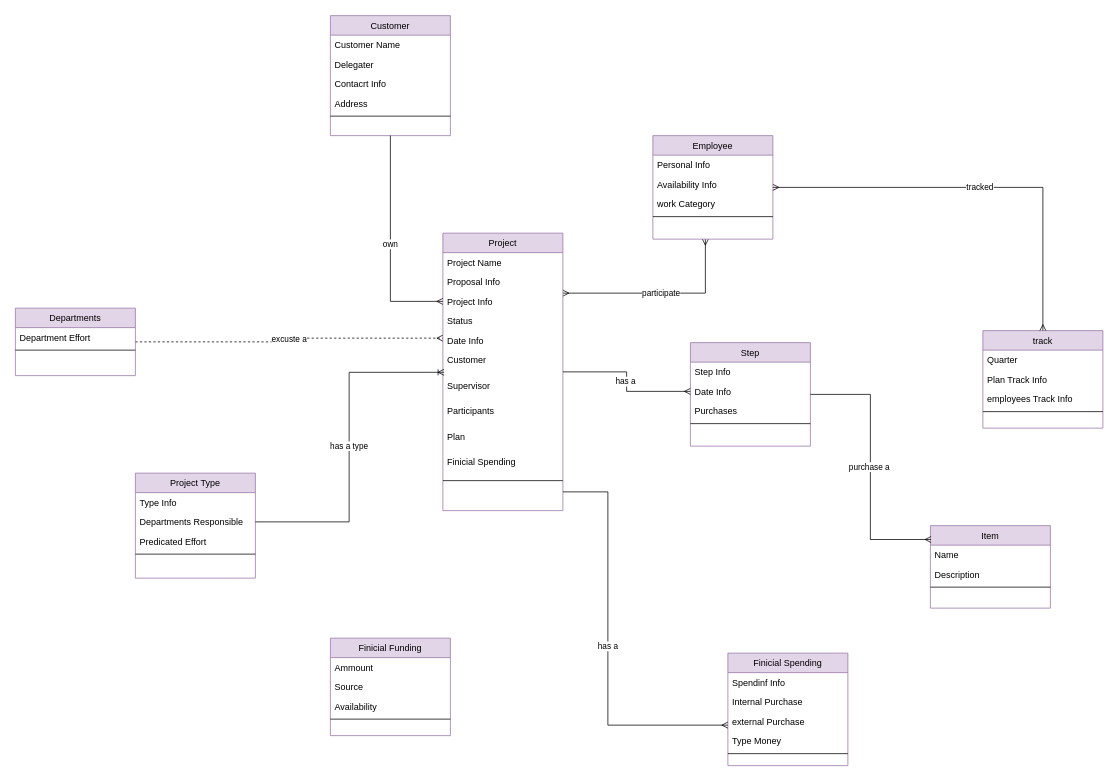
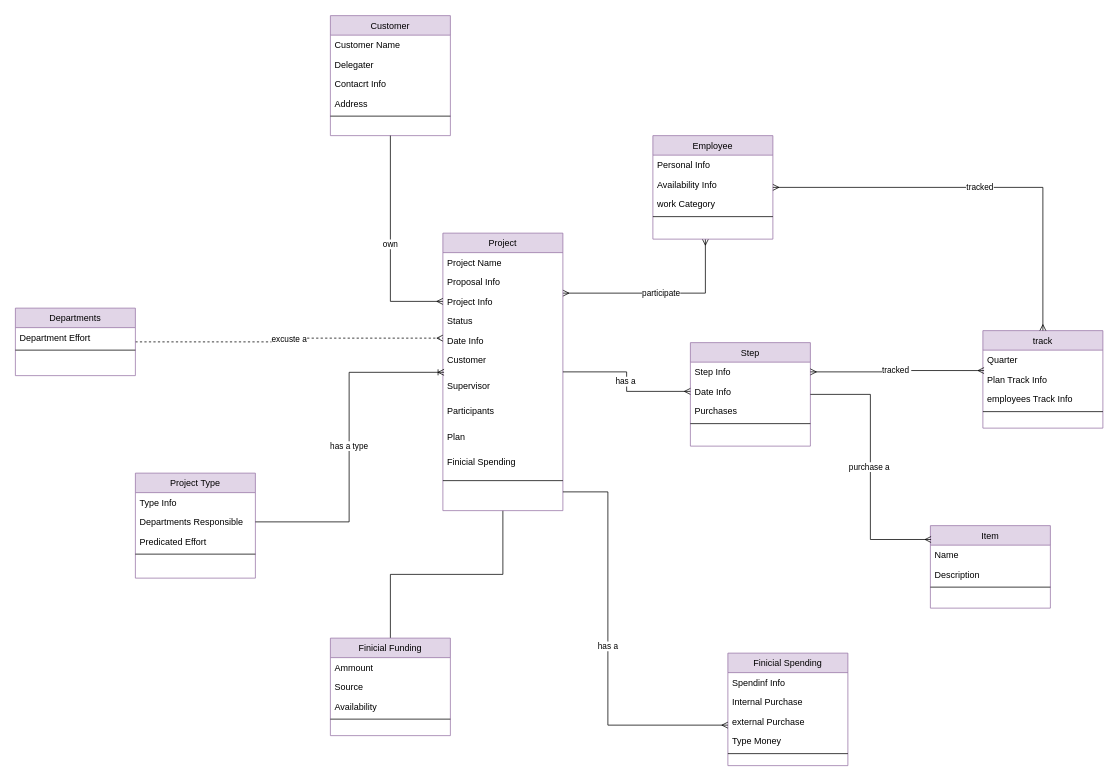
none -> (932, 370)
none -> (446, 574)
